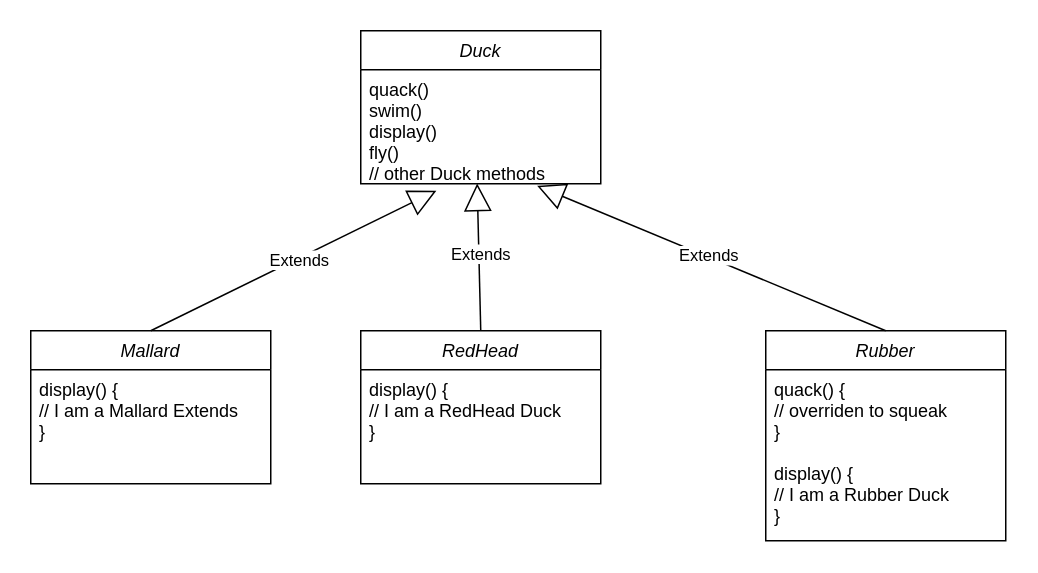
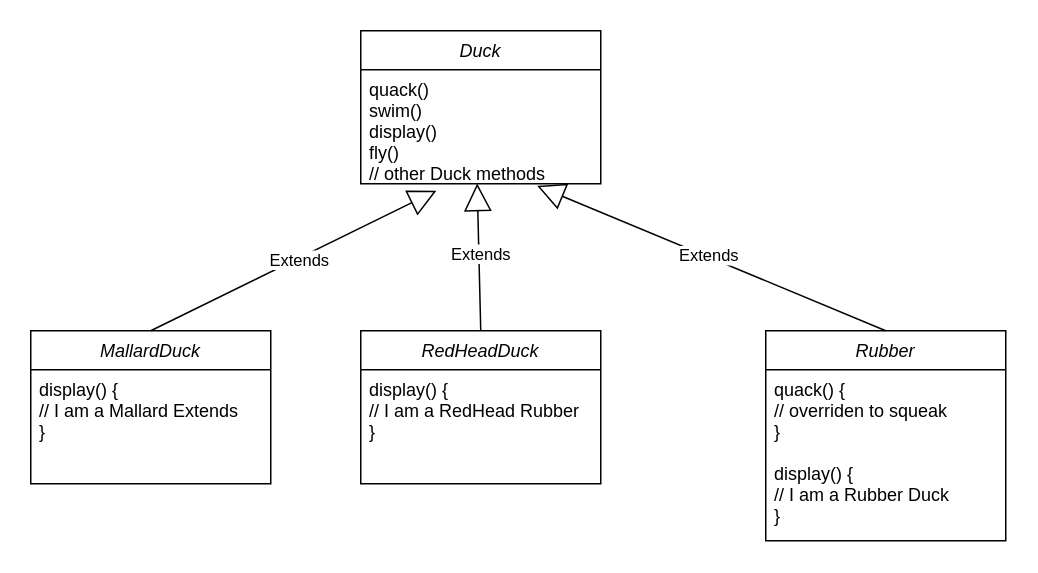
(150, 351) -> (150, 351)
(480, 351) -> (480, 351)
(417, 390) -> (417, 390)
